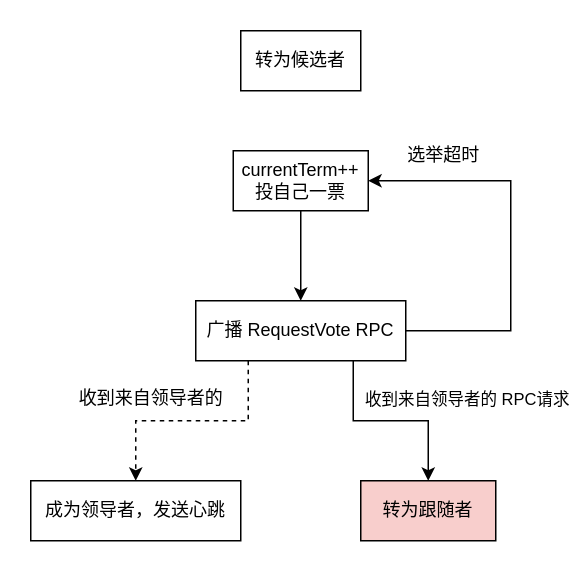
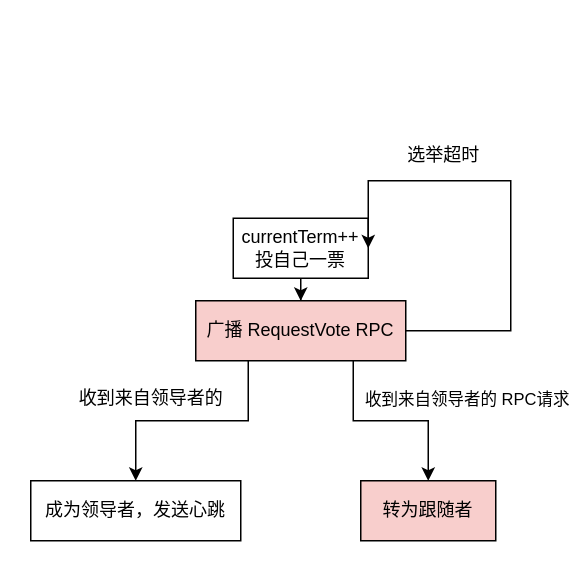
(301, 61) -> none
(301, 181) -> (301, 248)
(301, 331) -> (301, 331)
(196, 421) -> (196, 421)
